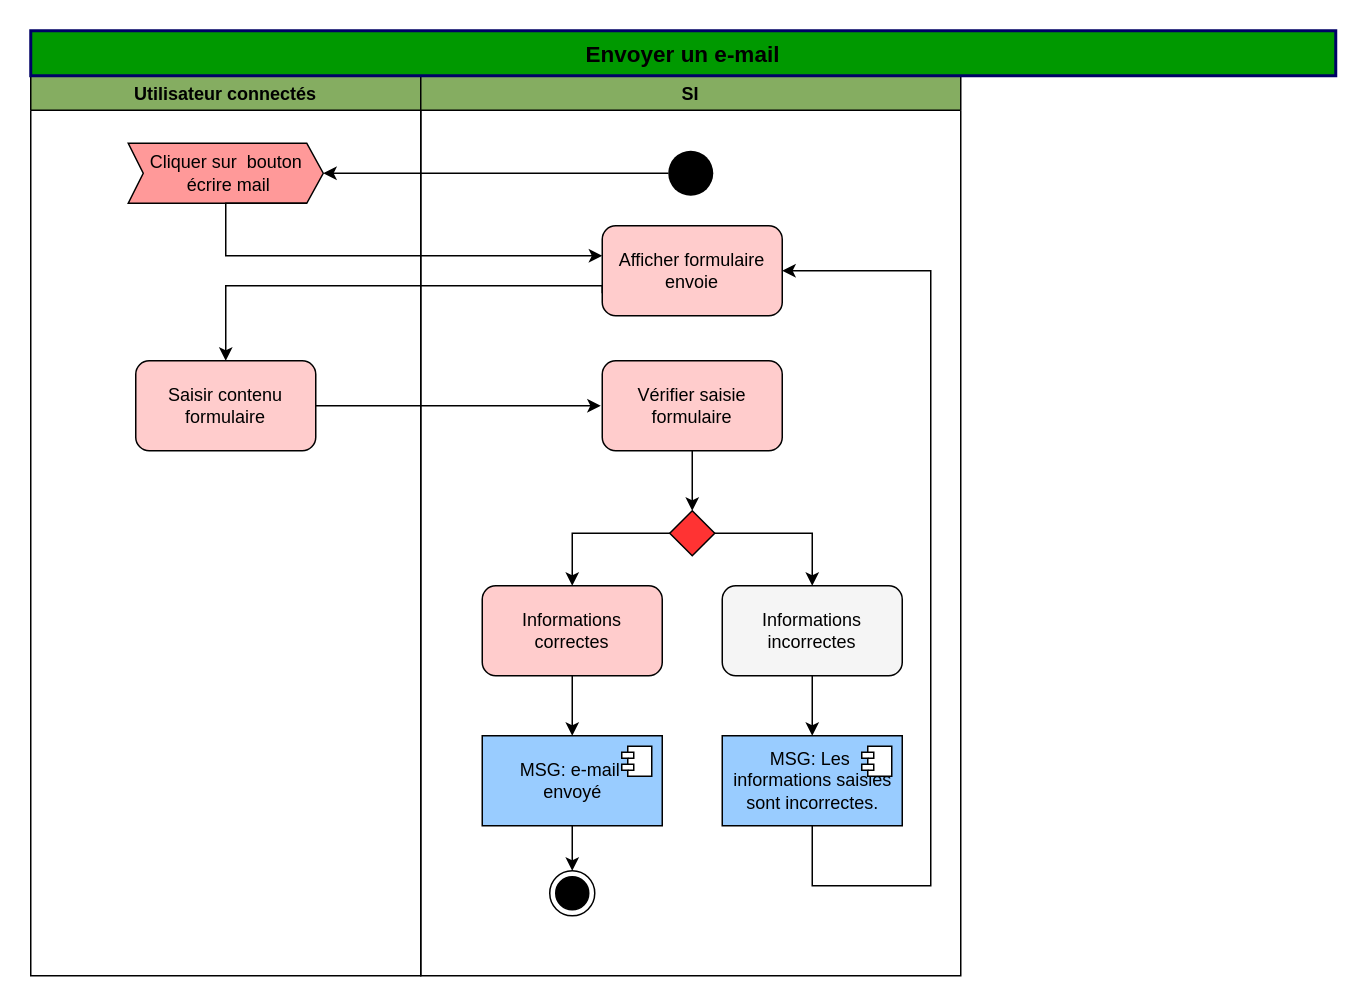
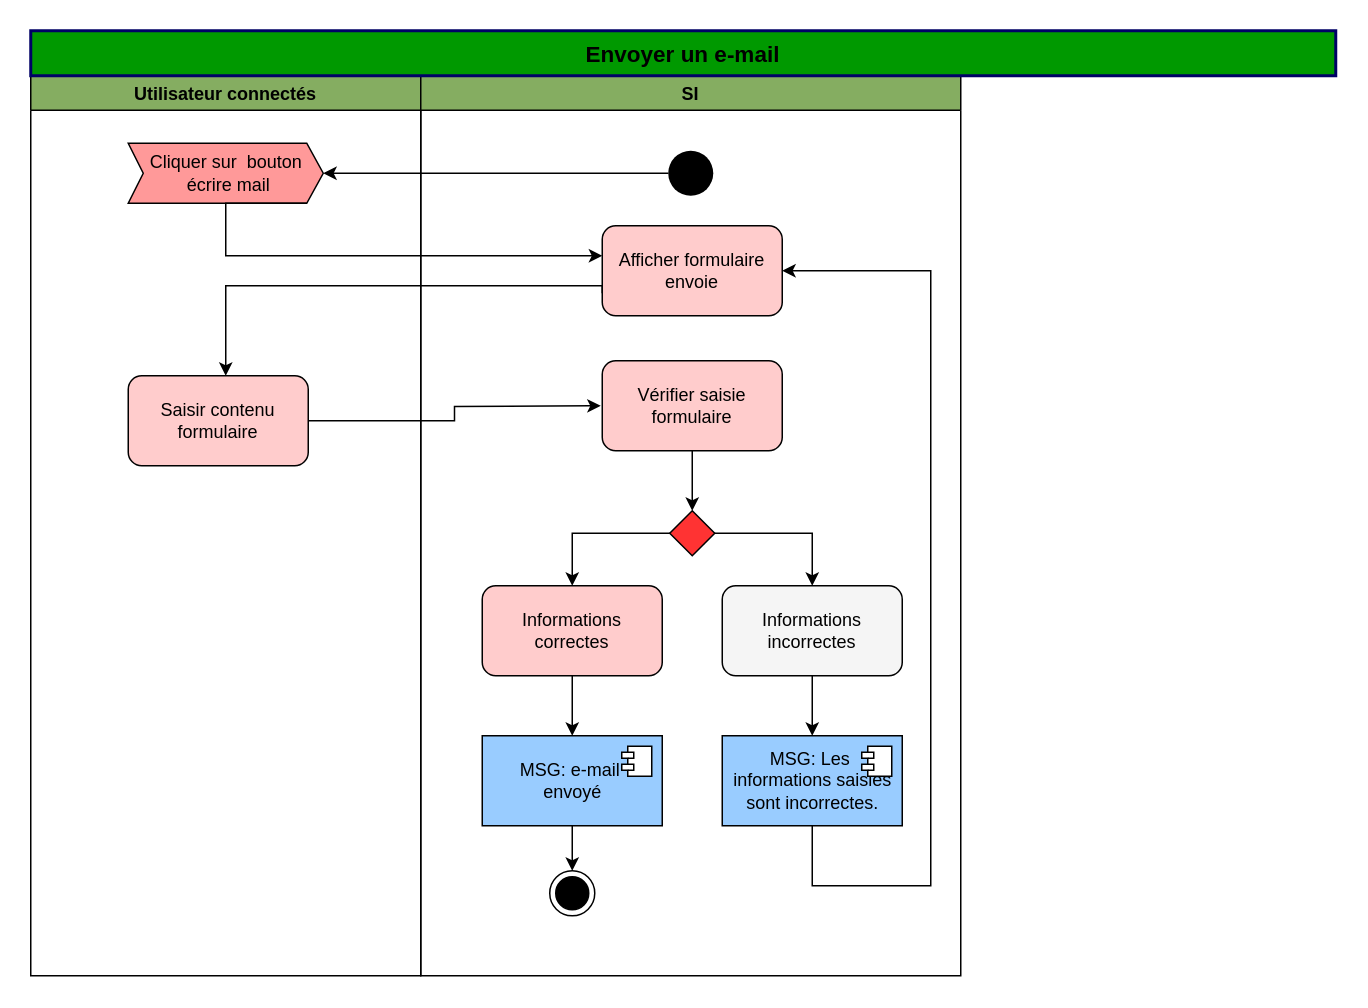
(226, 406) -> (218, 421)
